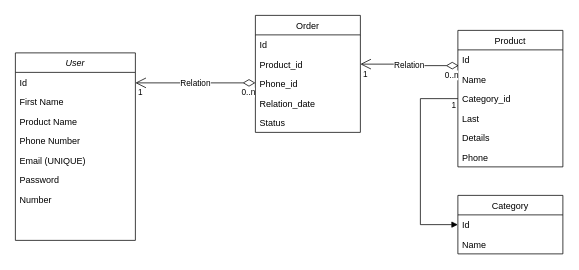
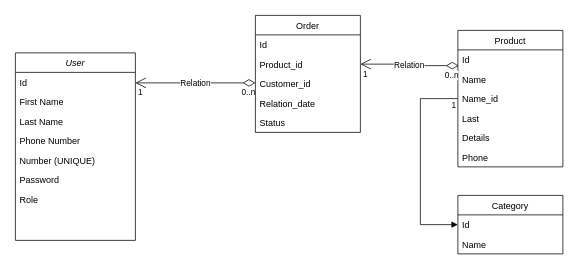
(278, 84) -> (286, 84)
(489, 99) -> (478, 99)
(49, 122) -> (41, 122)
(51, 161) -> (56, 161)
(35, 200) -> (28, 200)
